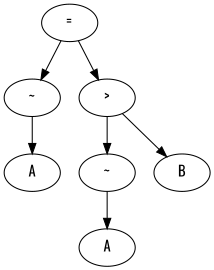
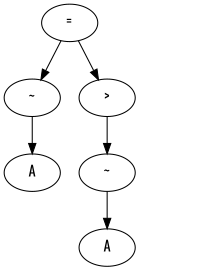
(182, 173) -> none
